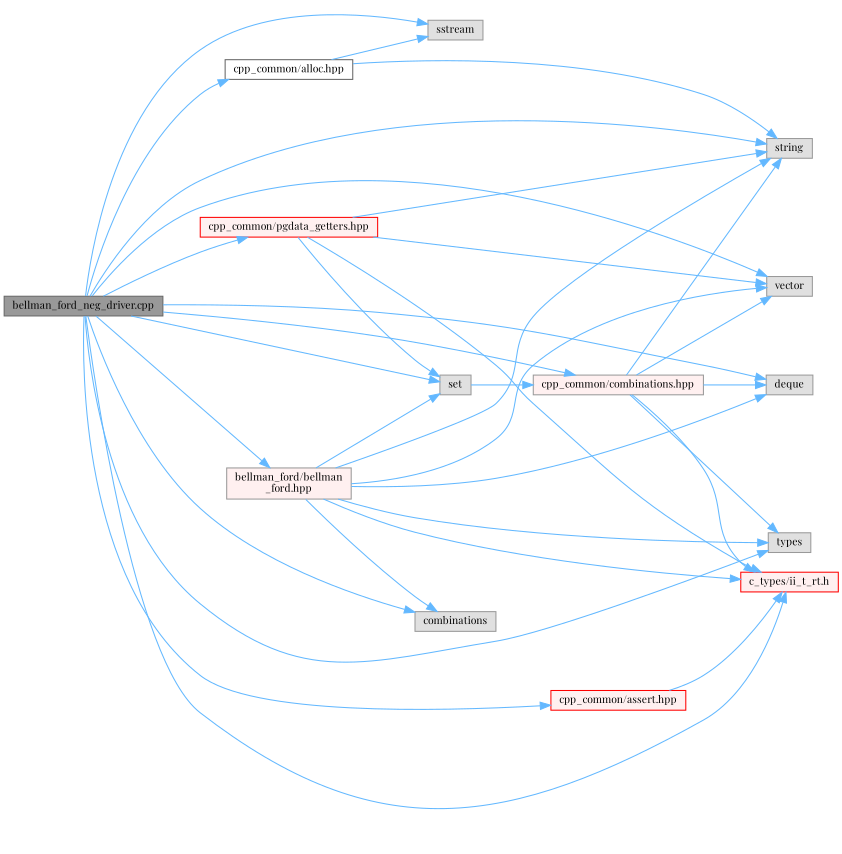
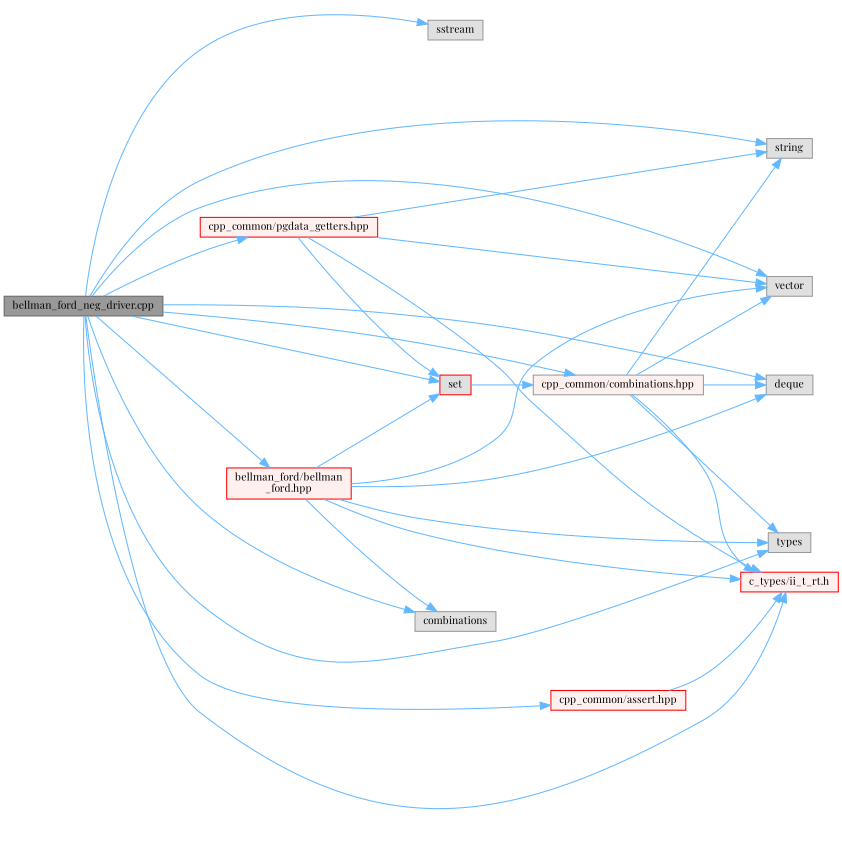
(289, 70) -> none
(535, 315) -> none
(455, 385) -> (455, 385)
(289, 484) -> (289, 484)
